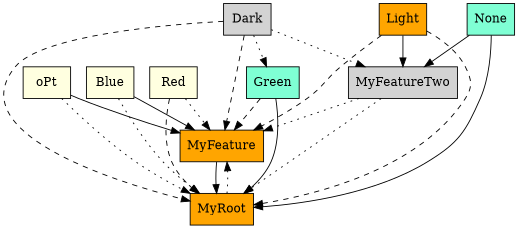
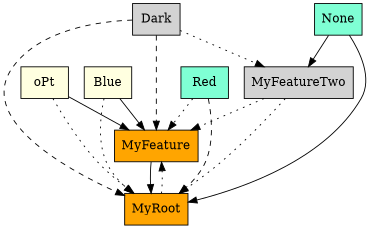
(403, 19) -> none
(173, 83) -> (205, 83)
(273, 83) -> none
